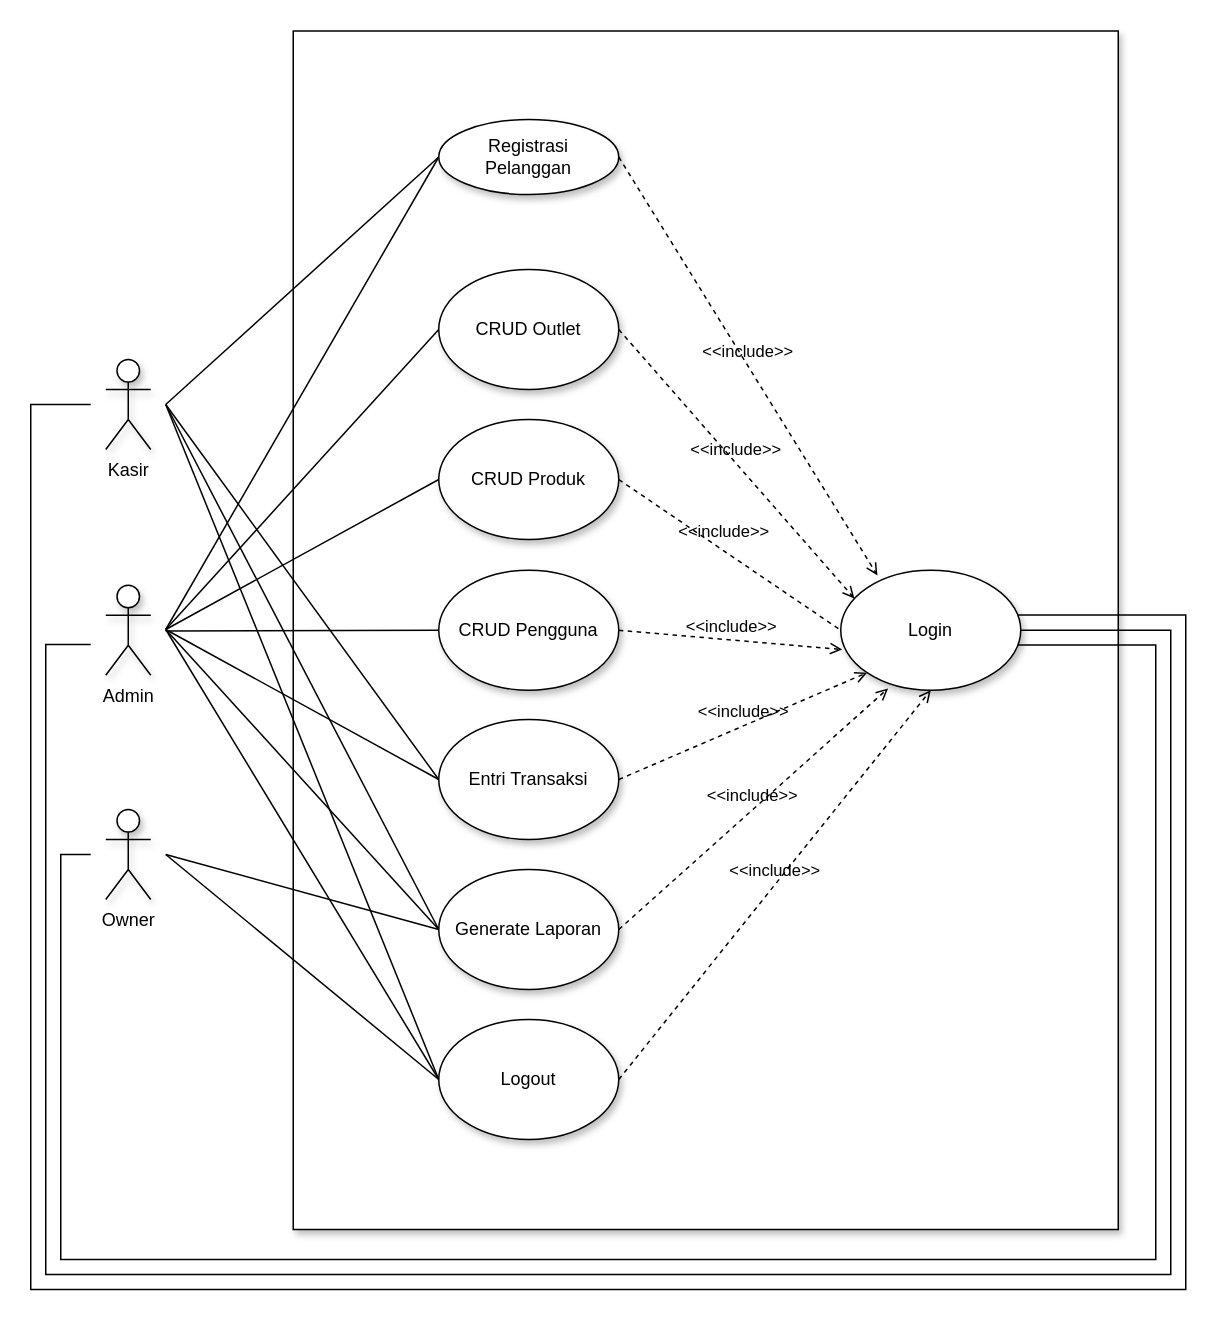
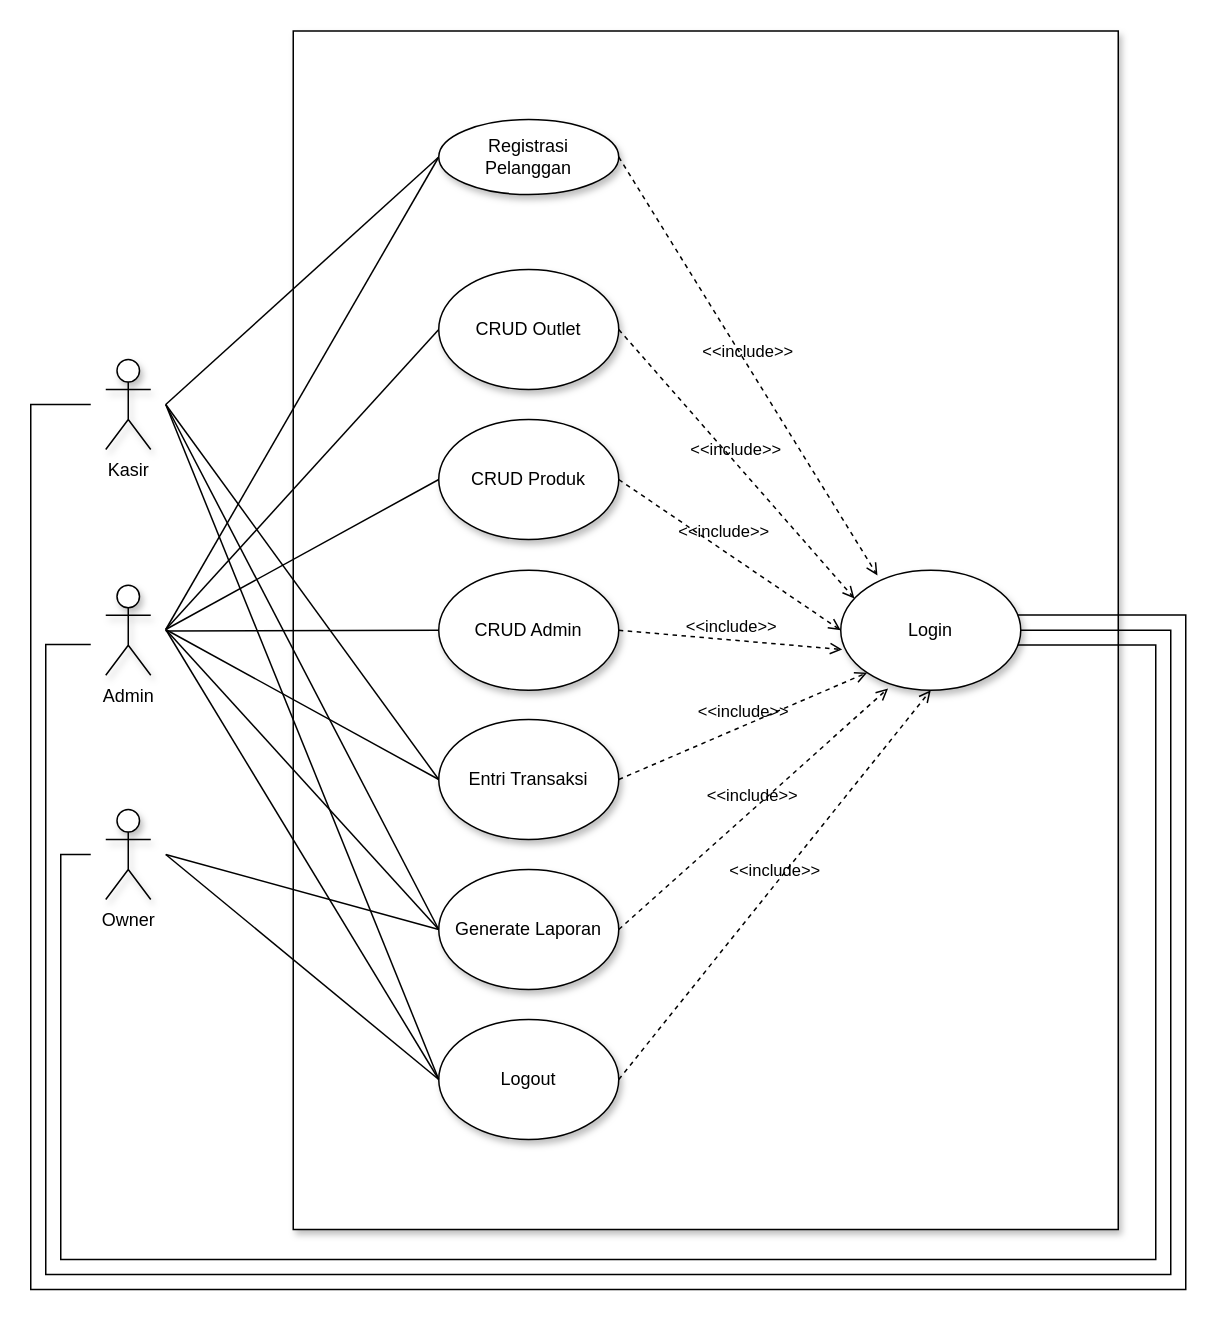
(837, 627) -> (835, 626)
(529, 631) -> (529, 631)
